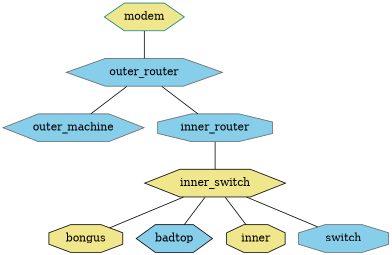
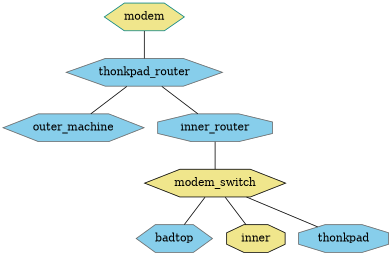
(144, 72) -> (144, 72)
(215, 183) -> (215, 183)
(86, 239) -> none
(174, 239) -> (174, 239)
(344, 239) -> (344, 239)
